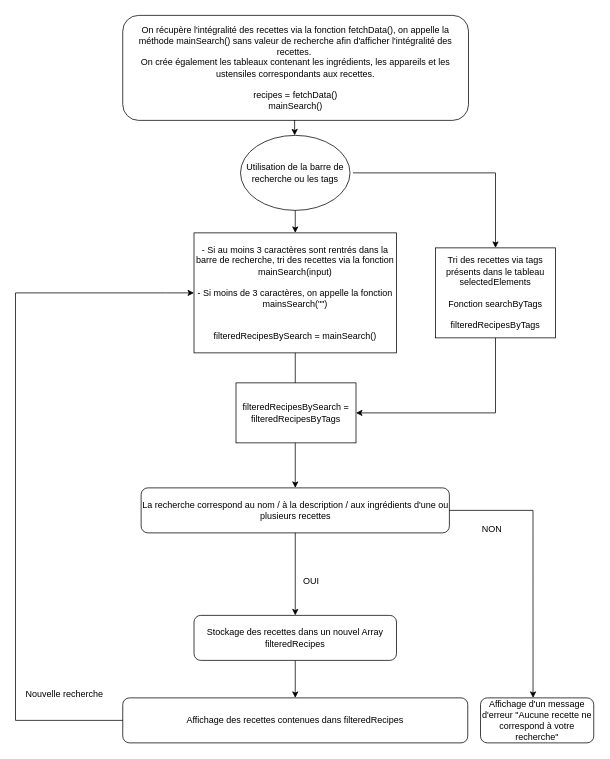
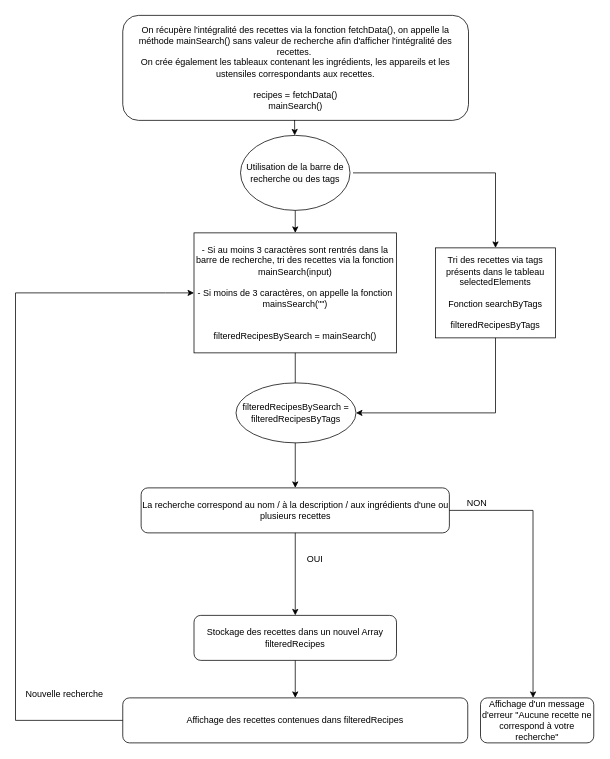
(295, 173) -> (295, 173)
(296, 413) -> (296, 413)
(492, 529) -> (477, 503)
(311, 582) -> (315, 559)
